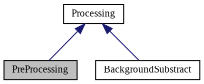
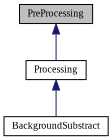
(63, 46) -> (56, 47)
